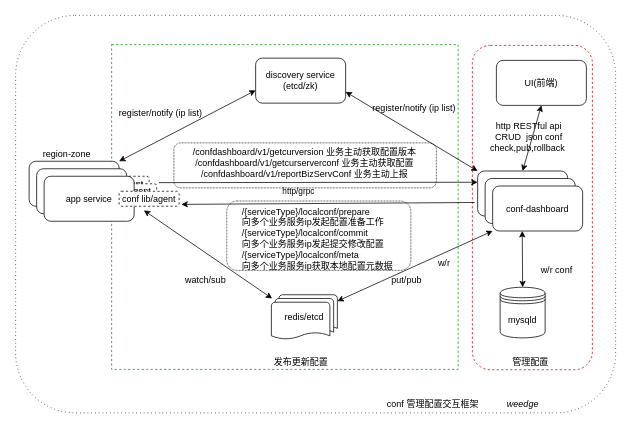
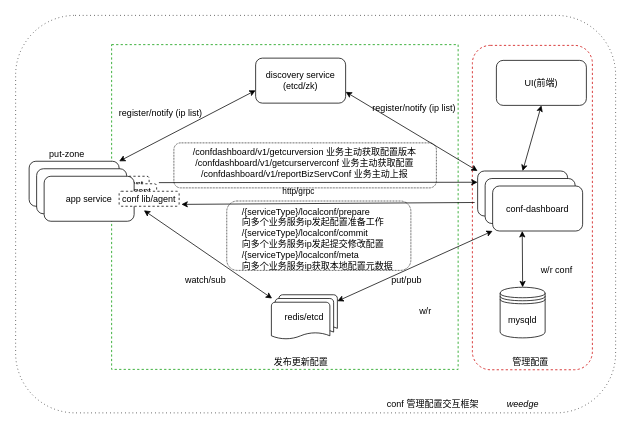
(528, 137) -> none
(67, 154) -> (67, 154)
(444, 263) -> (425, 312)
